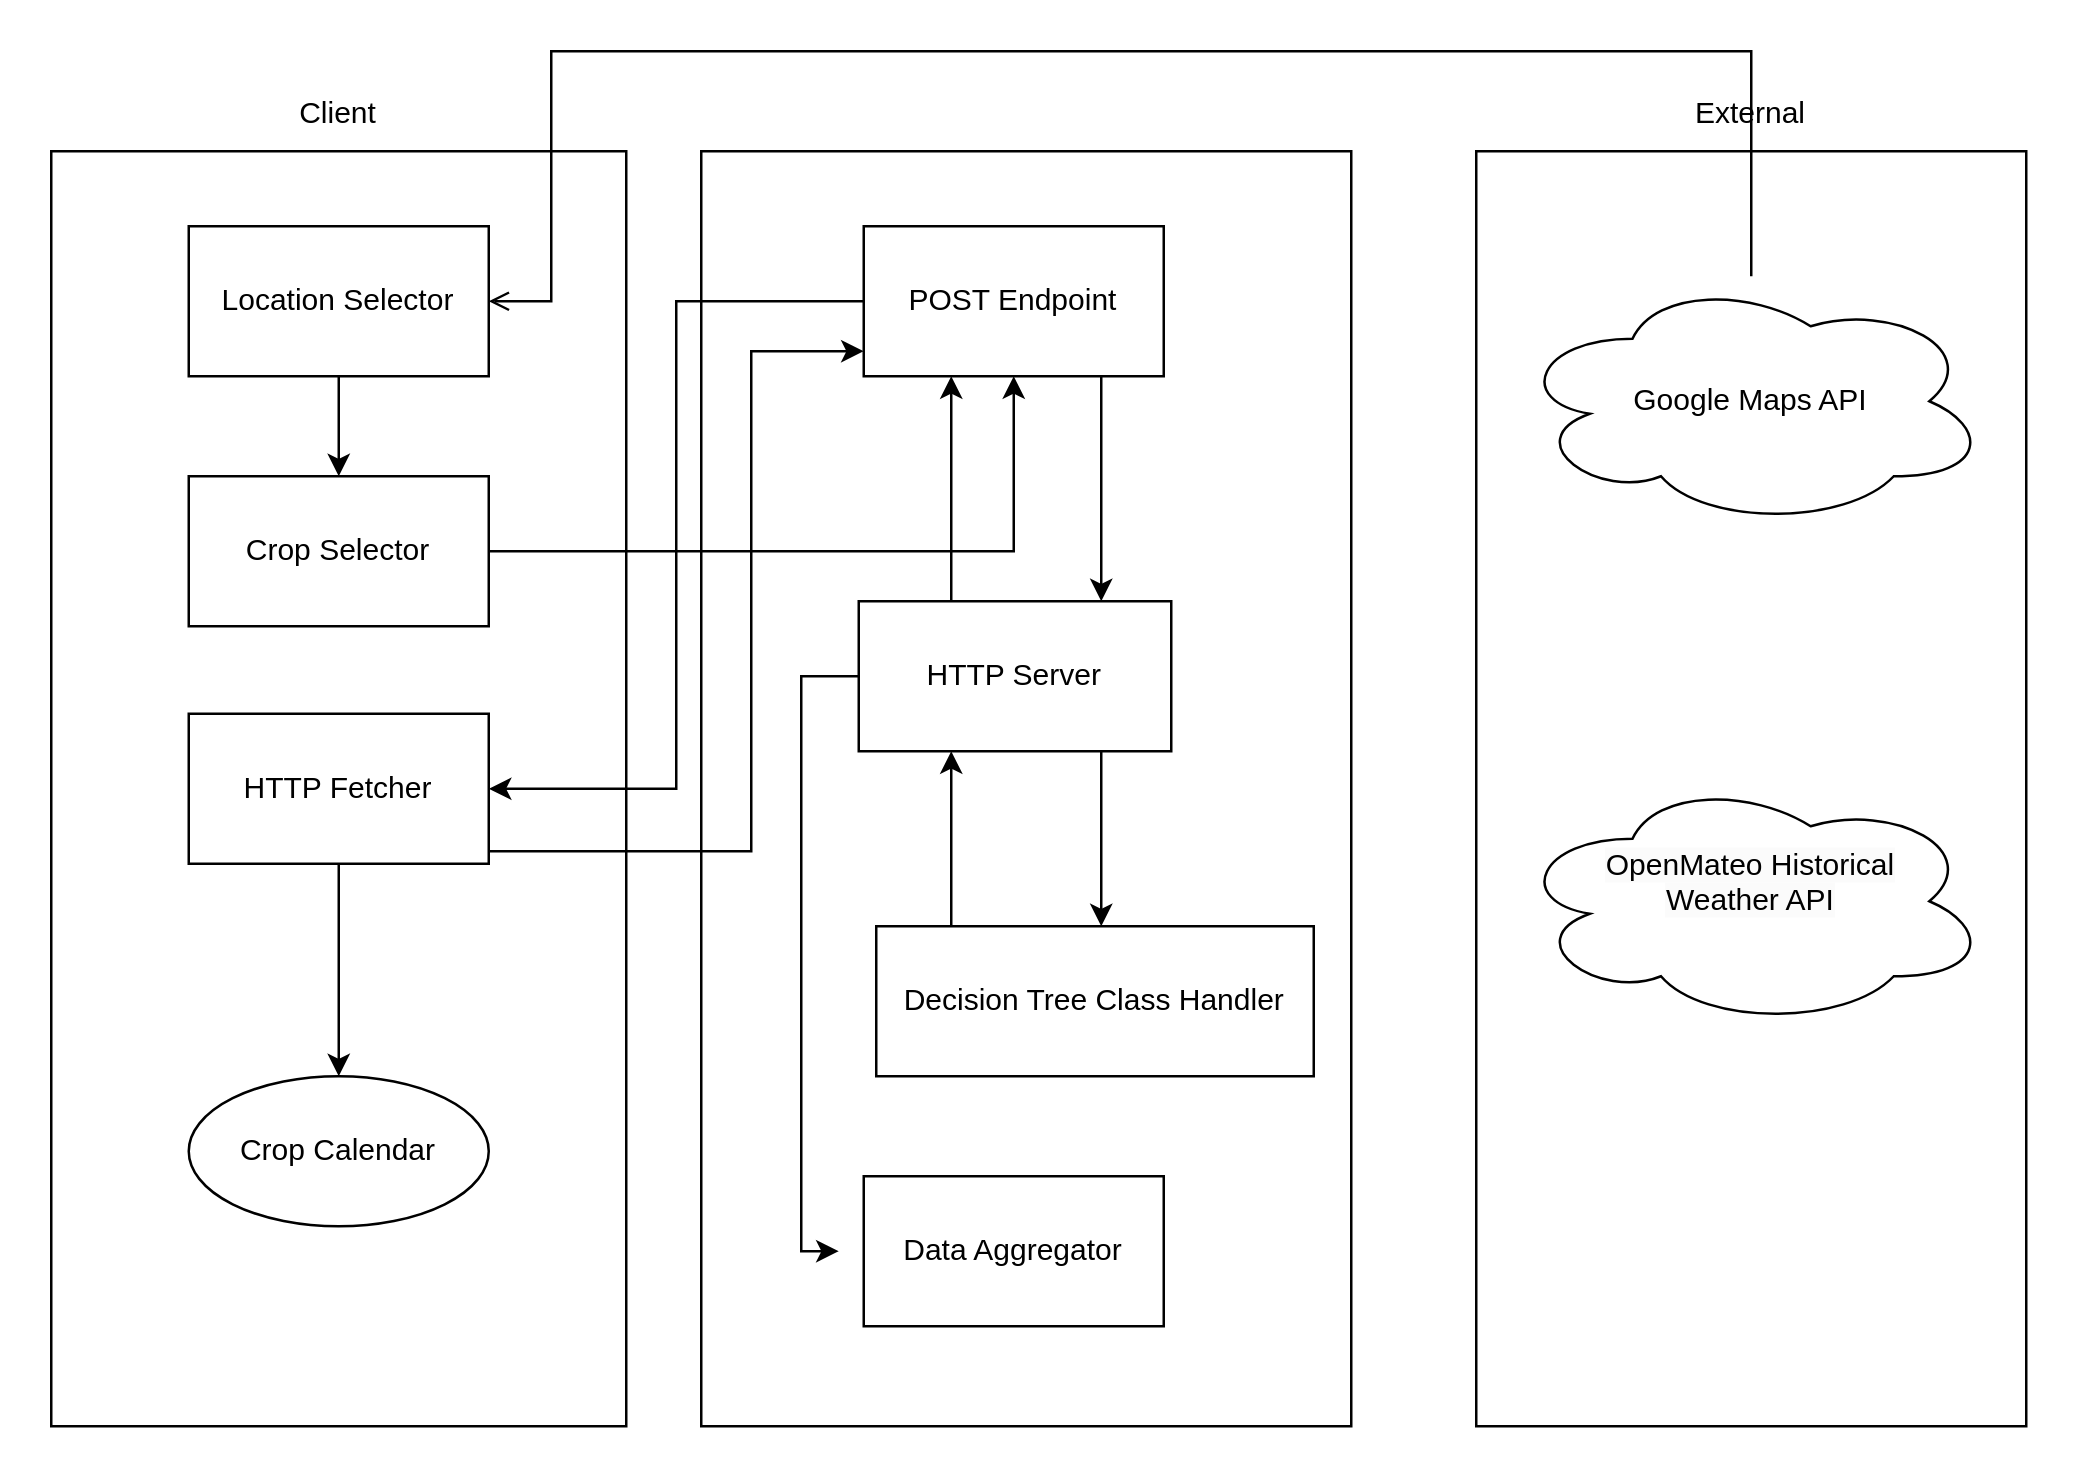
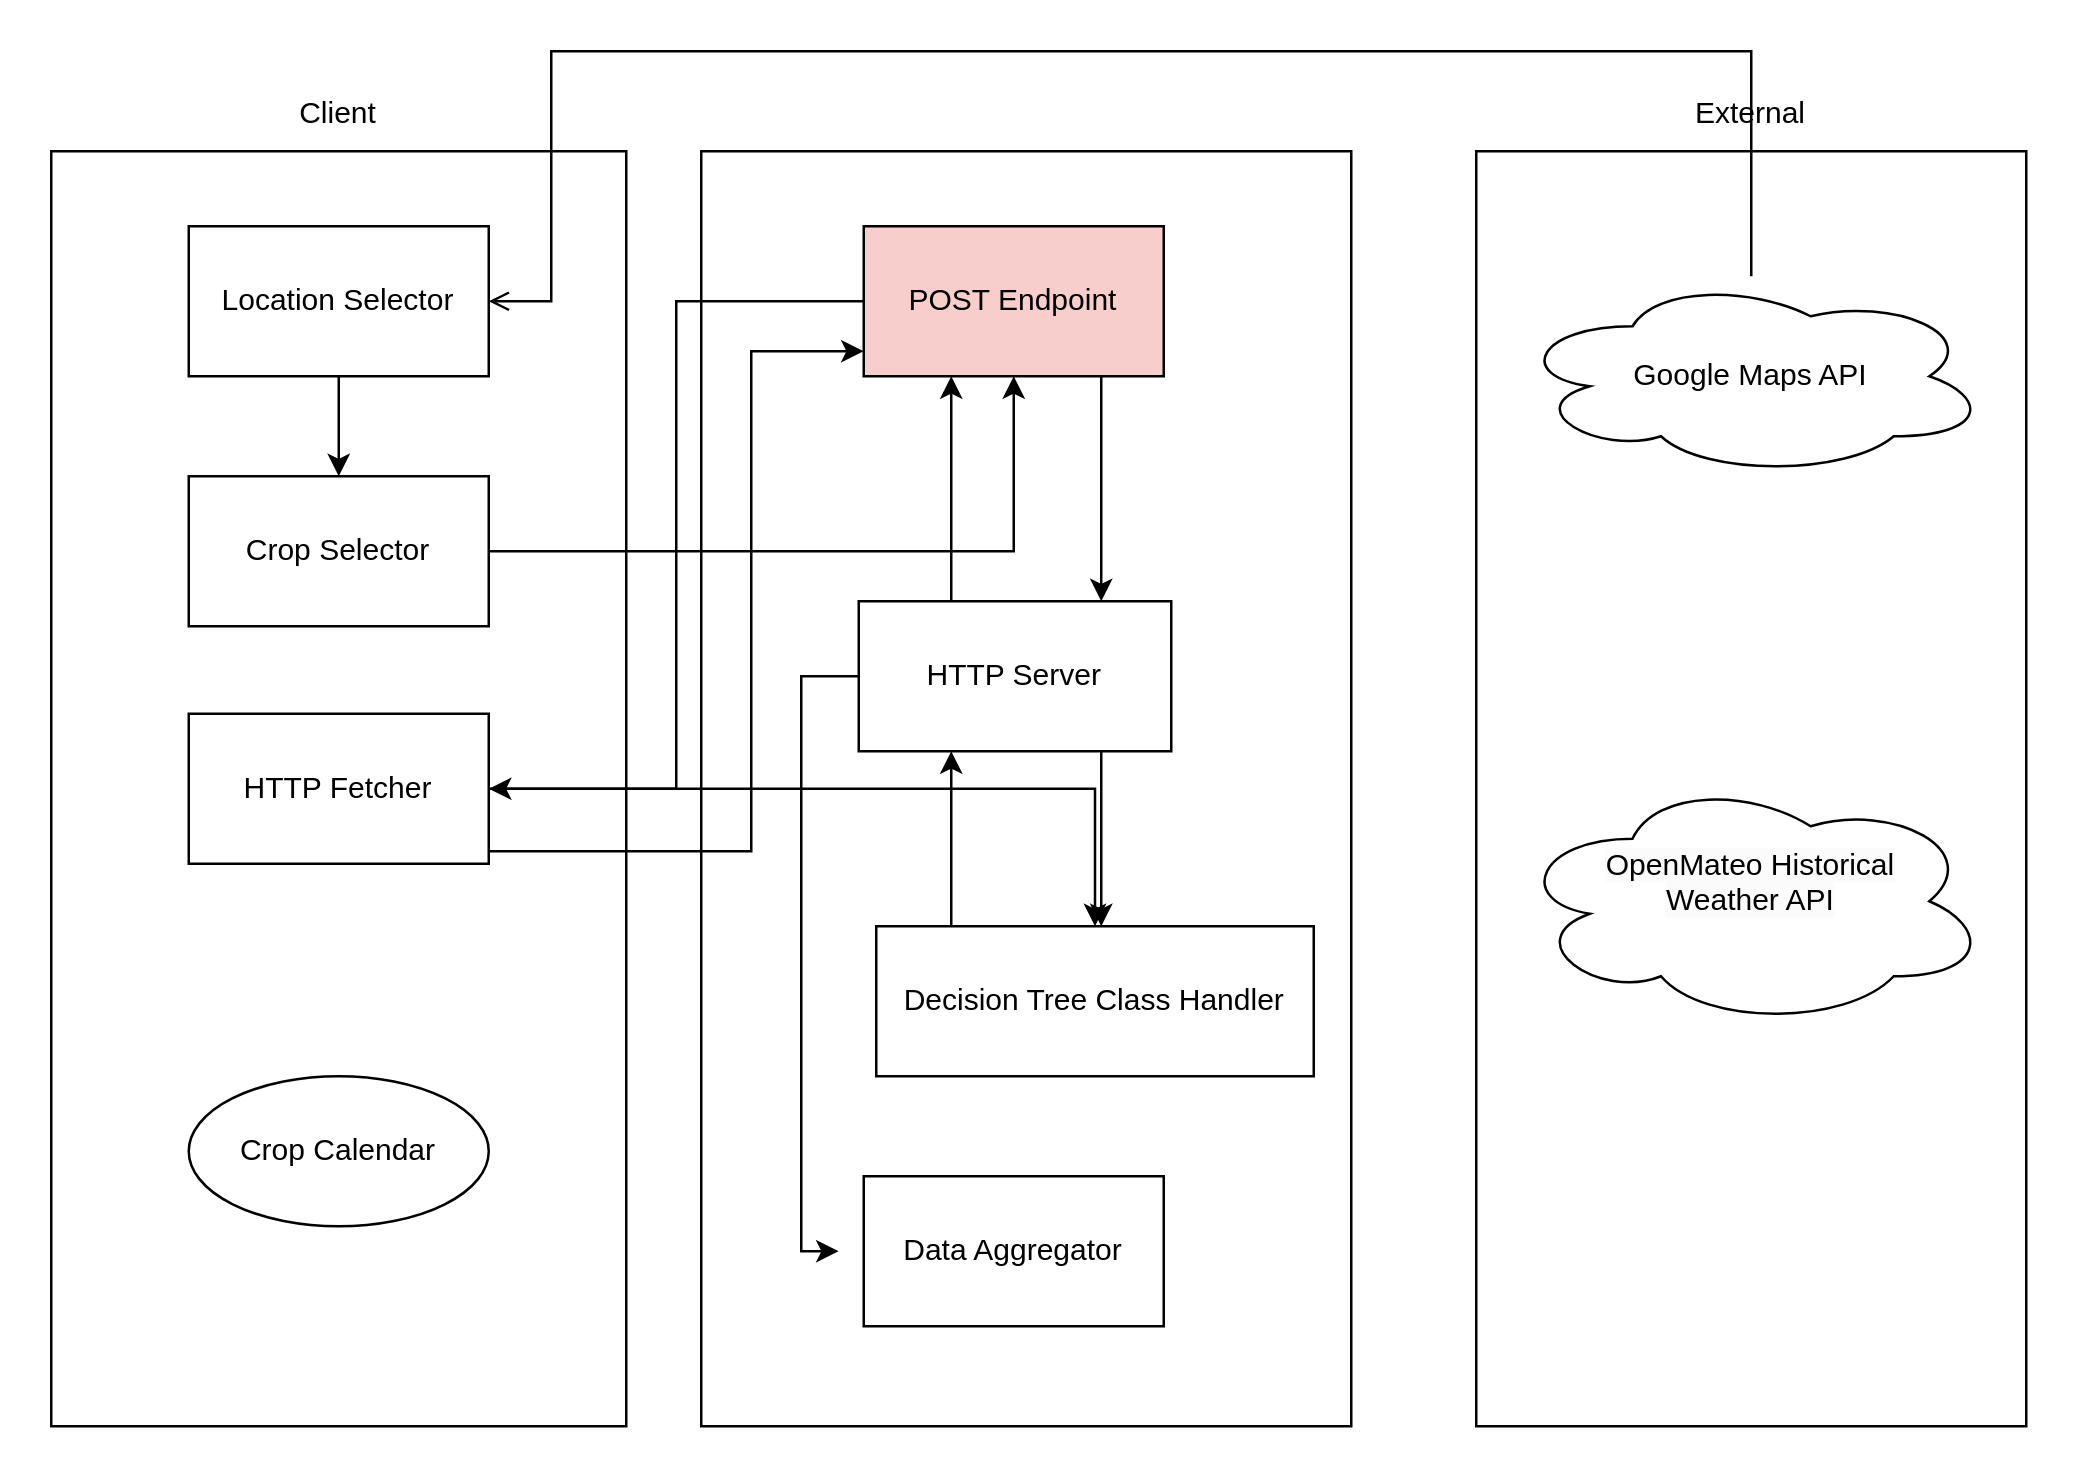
(1014, 301) -> (1014, 301)
(1751, 401) -> (1751, 376)
(339, 962) -> (1085, 789)
